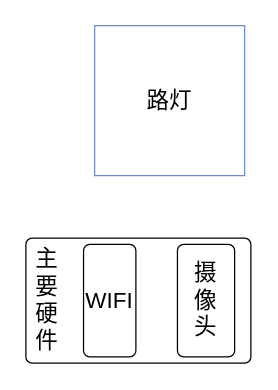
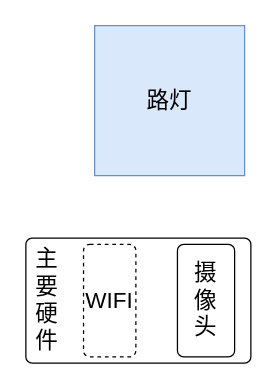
(169, 101) -> (169, 101)
(109, 301) -> (109, 301)
